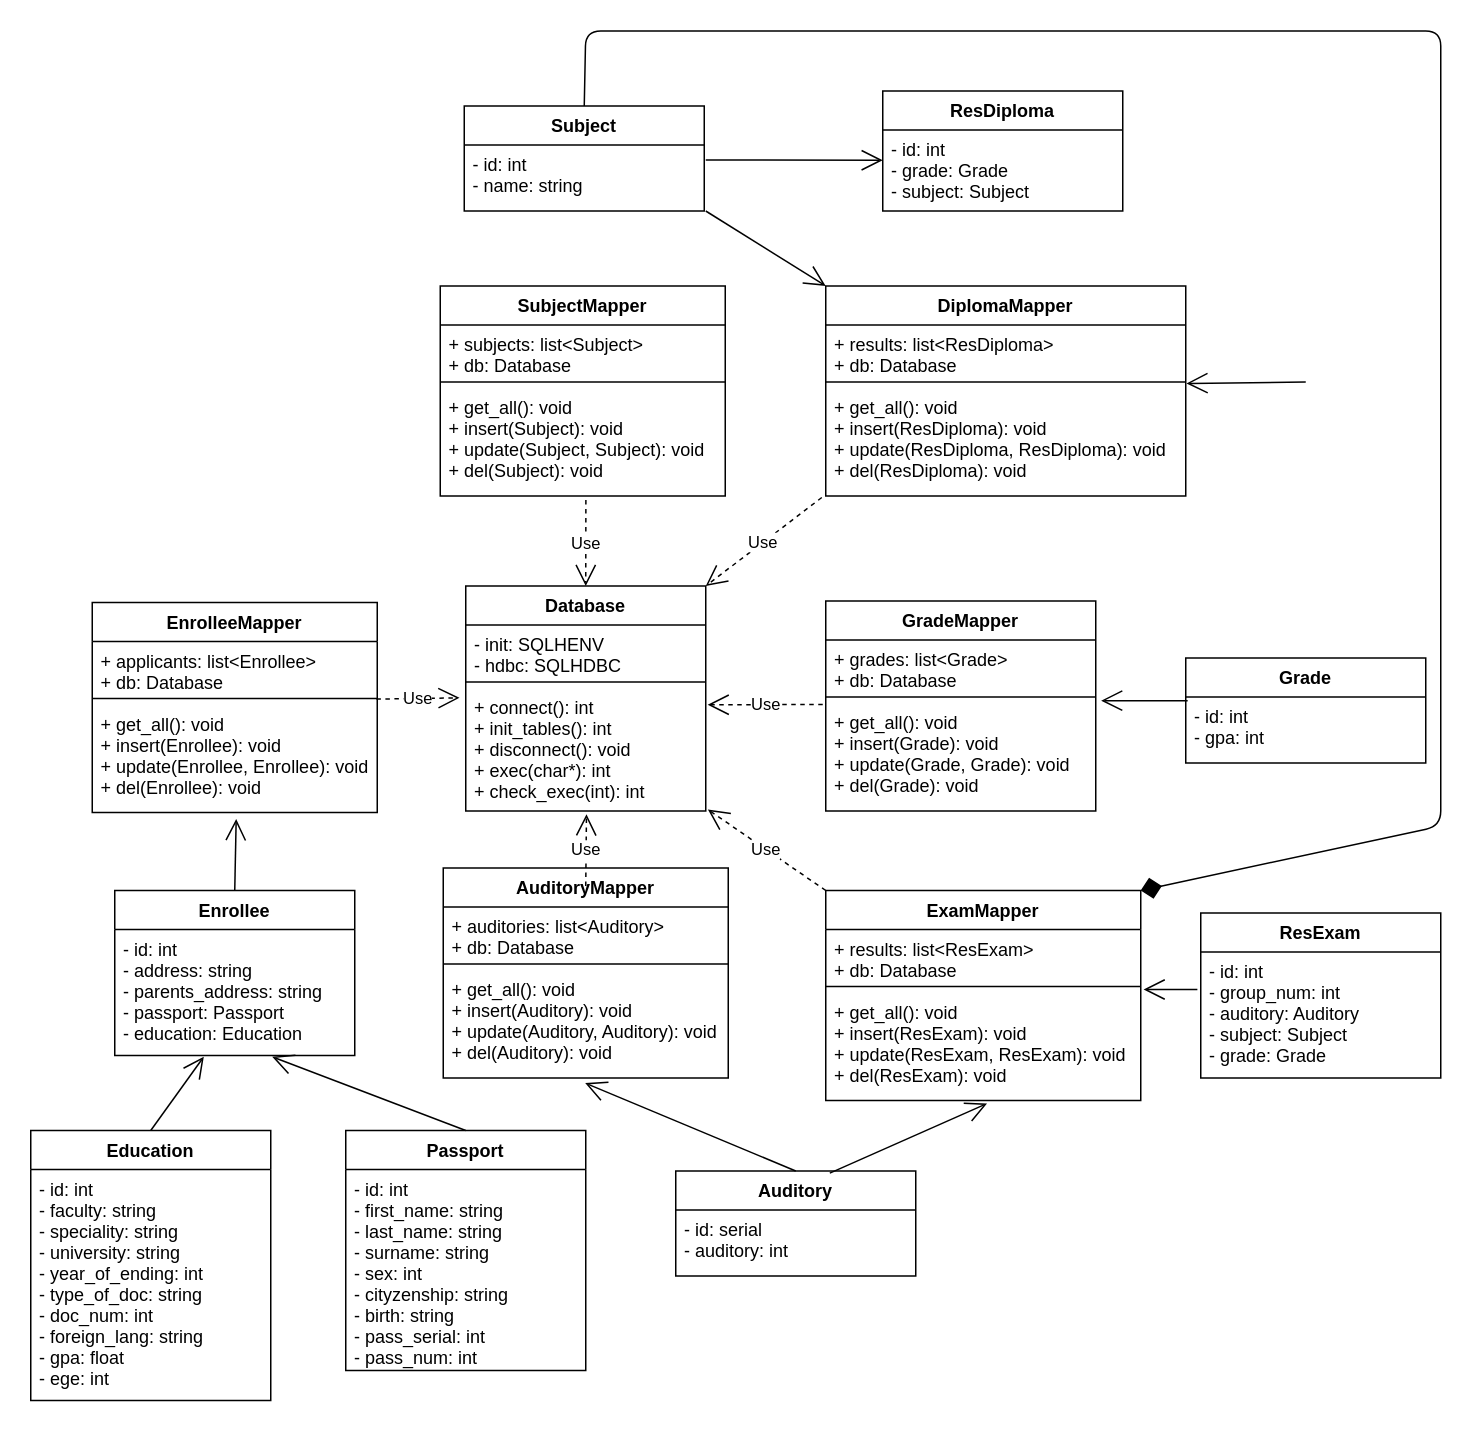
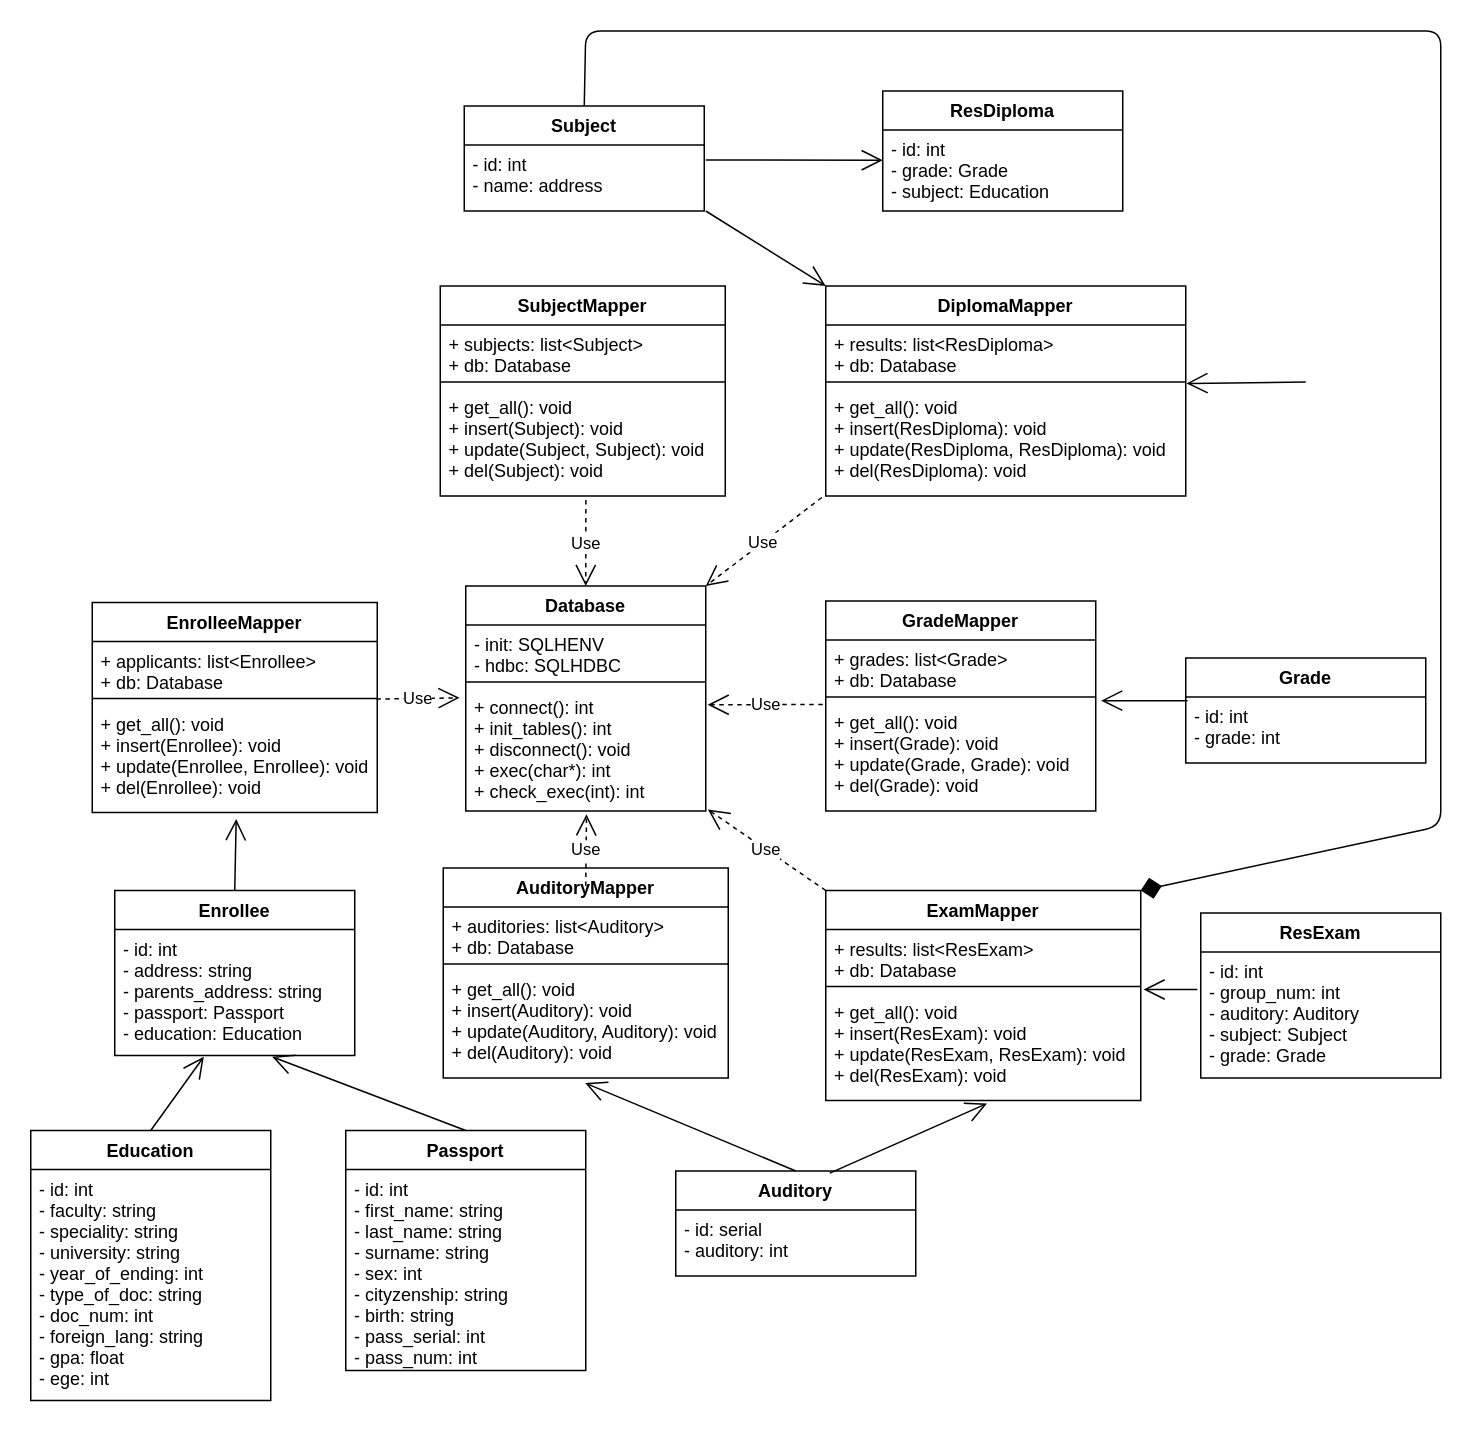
(925, 150) -> (925, 150)
(506, 165) -> (506, 165)
(1228, 717) -> (1228, 717)
